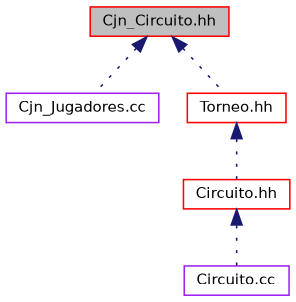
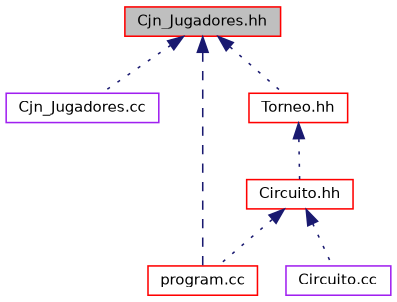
(160, 22) -> (203, 22)
none -> (203, 281)
